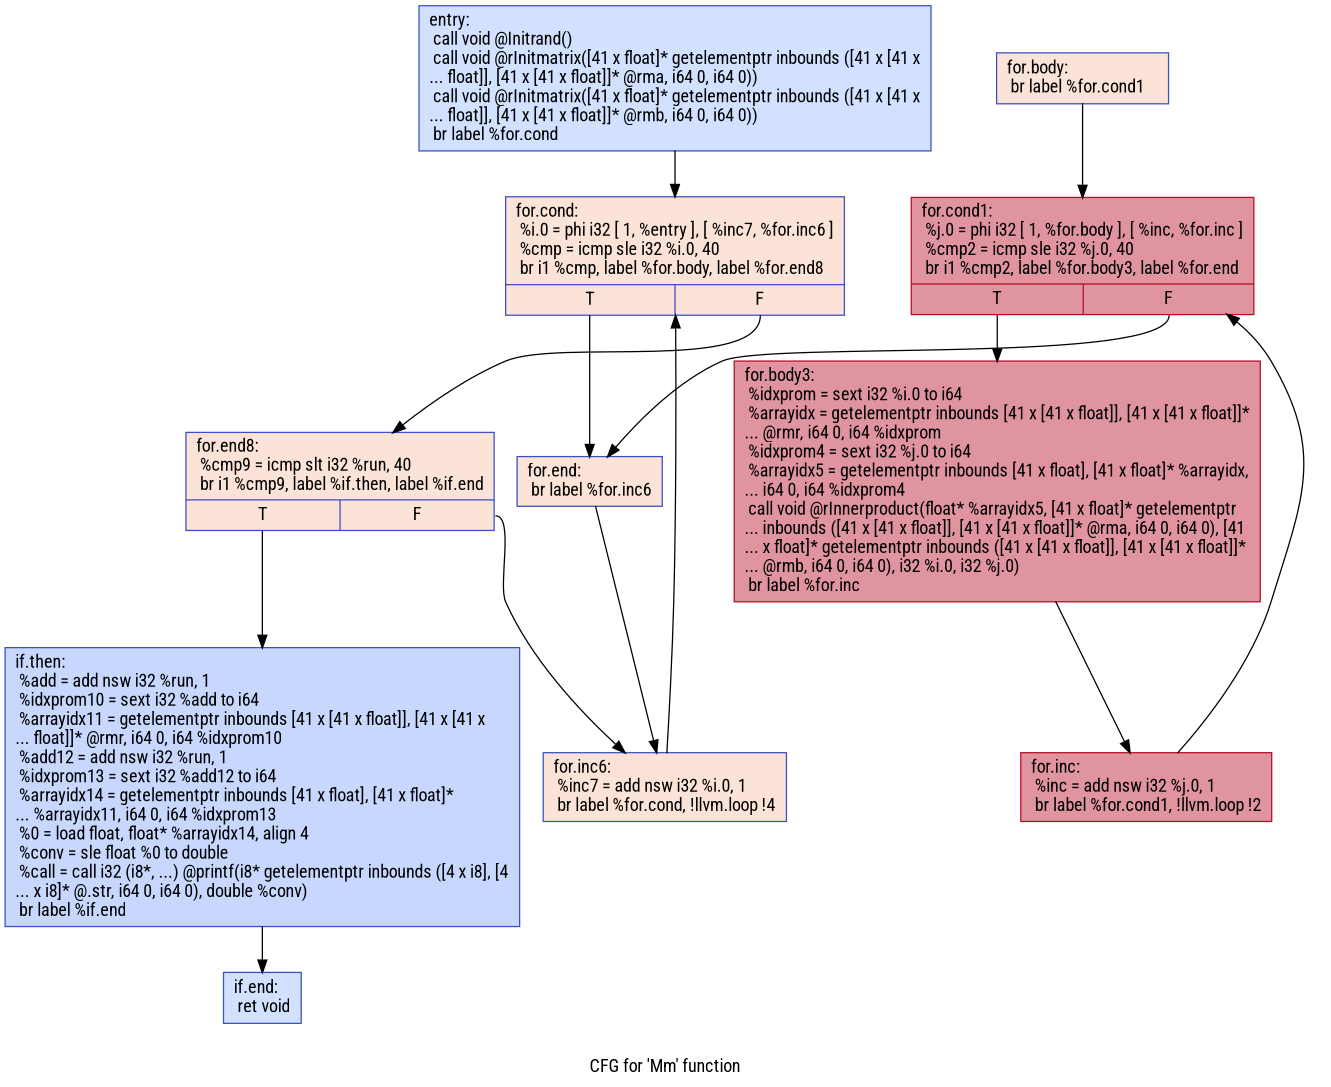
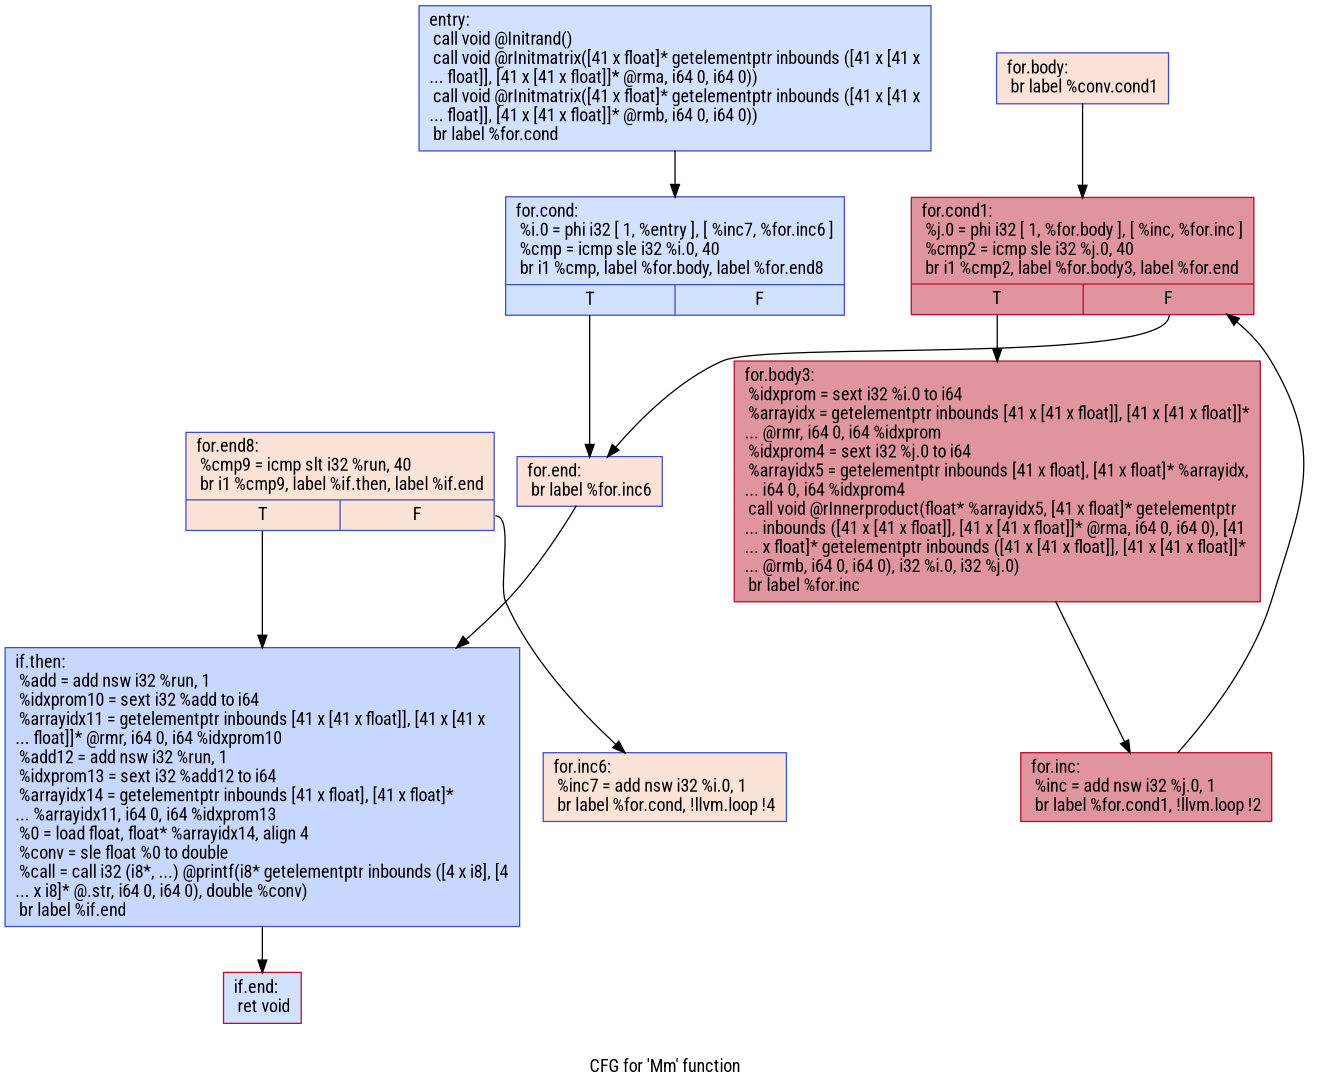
(1076, 87) -> (1083, 87)
(675, 256) -> (675, 256)
(579, 352) -> none
(675, 541) -> none
(624, 623) -> (527, 577)
(262, 998) -> (262, 998)
